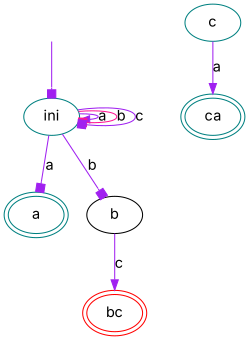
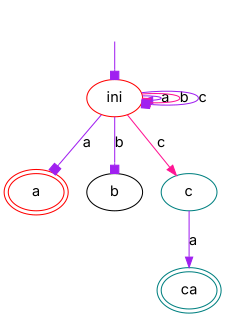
(52, 117) -> (115, 98)
none -> (149, 141)
(36, 215) -> (36, 192)
(115, 313) -> none
